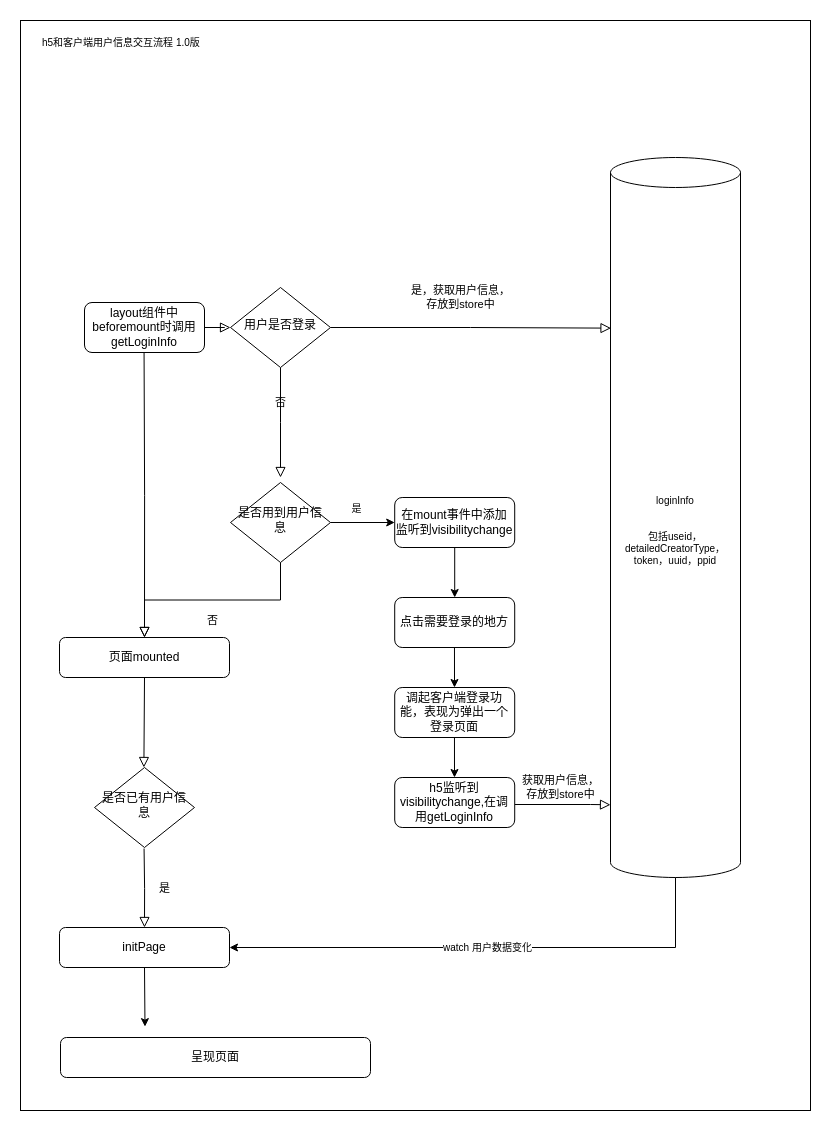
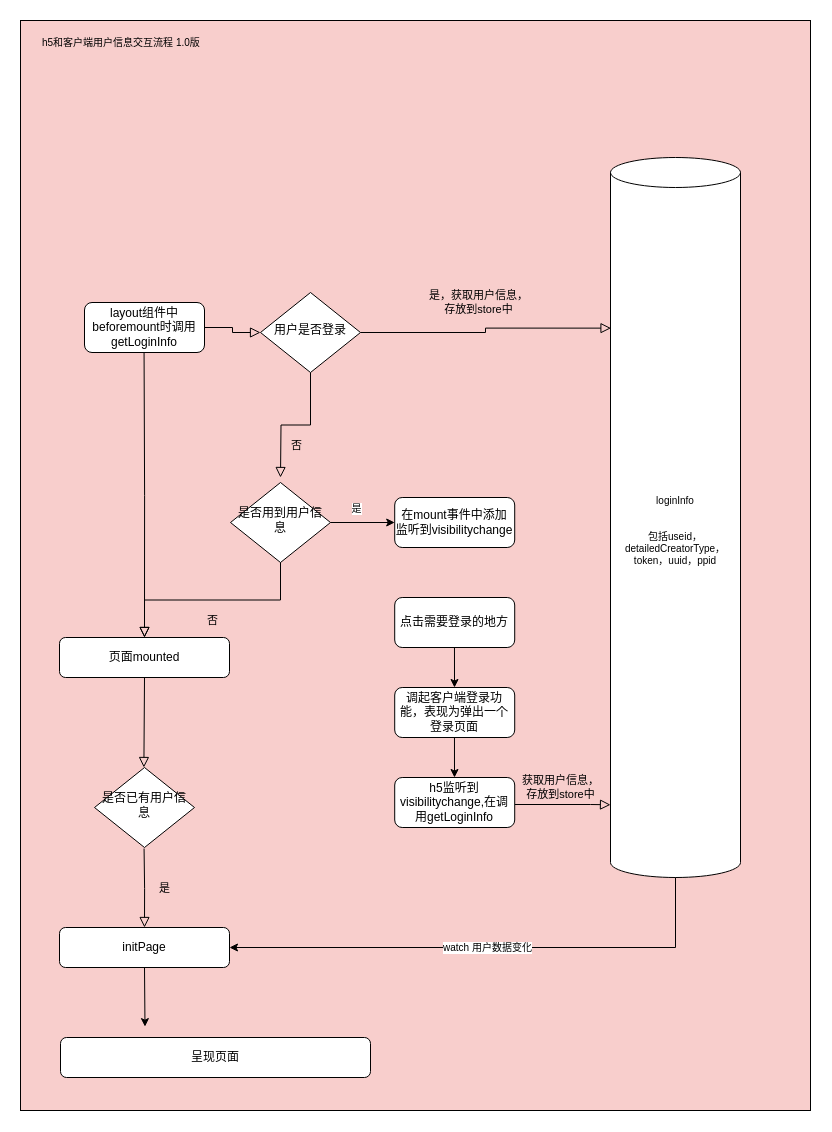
(281, 328) -> (311, 333)
(416, 566) -> (416, 566)
(455, 569) -> none
